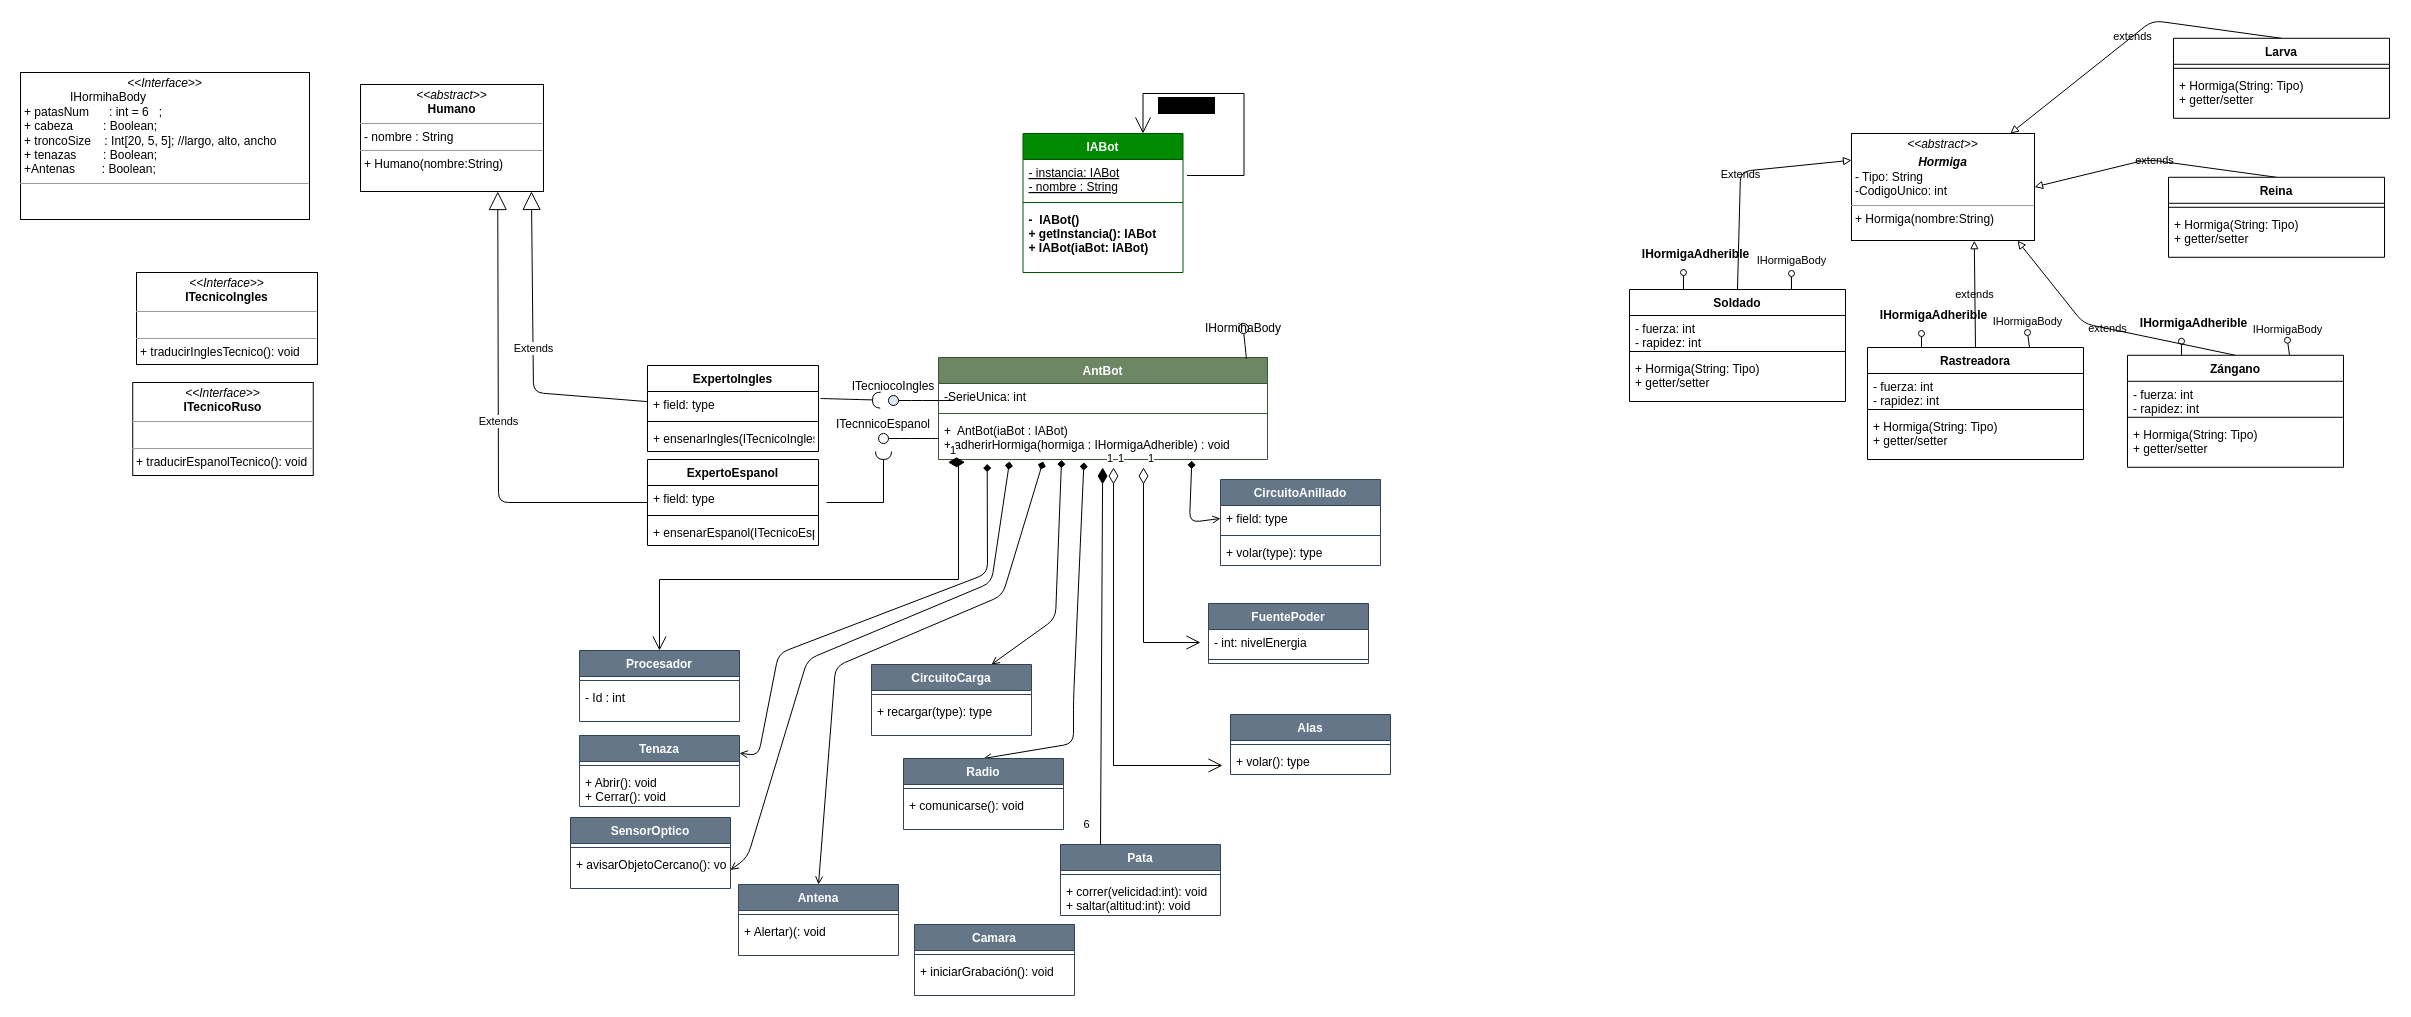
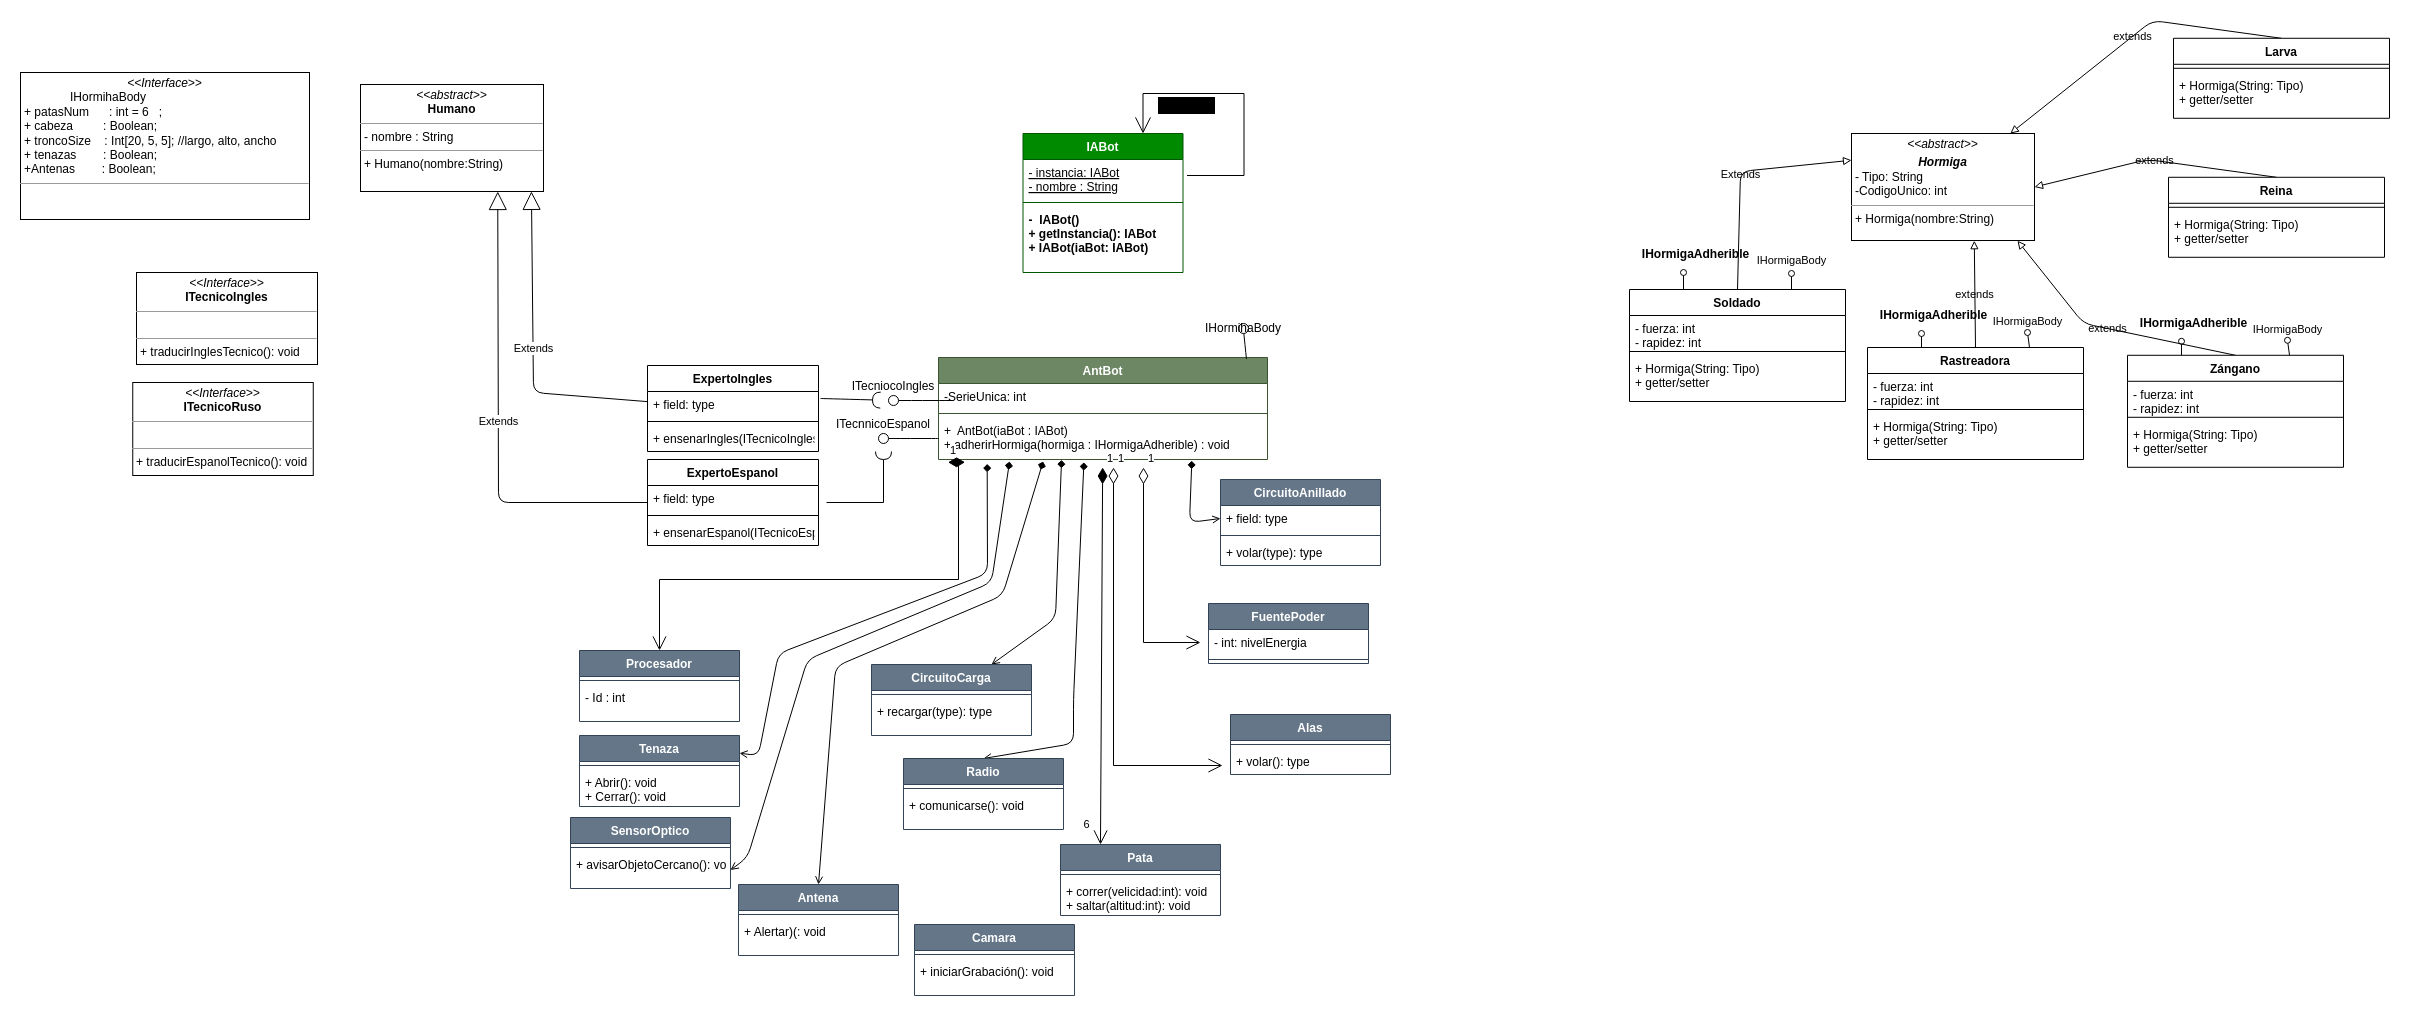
(894, 401) -> (894, 401)
(1101, 838) -> (1101, 838)
